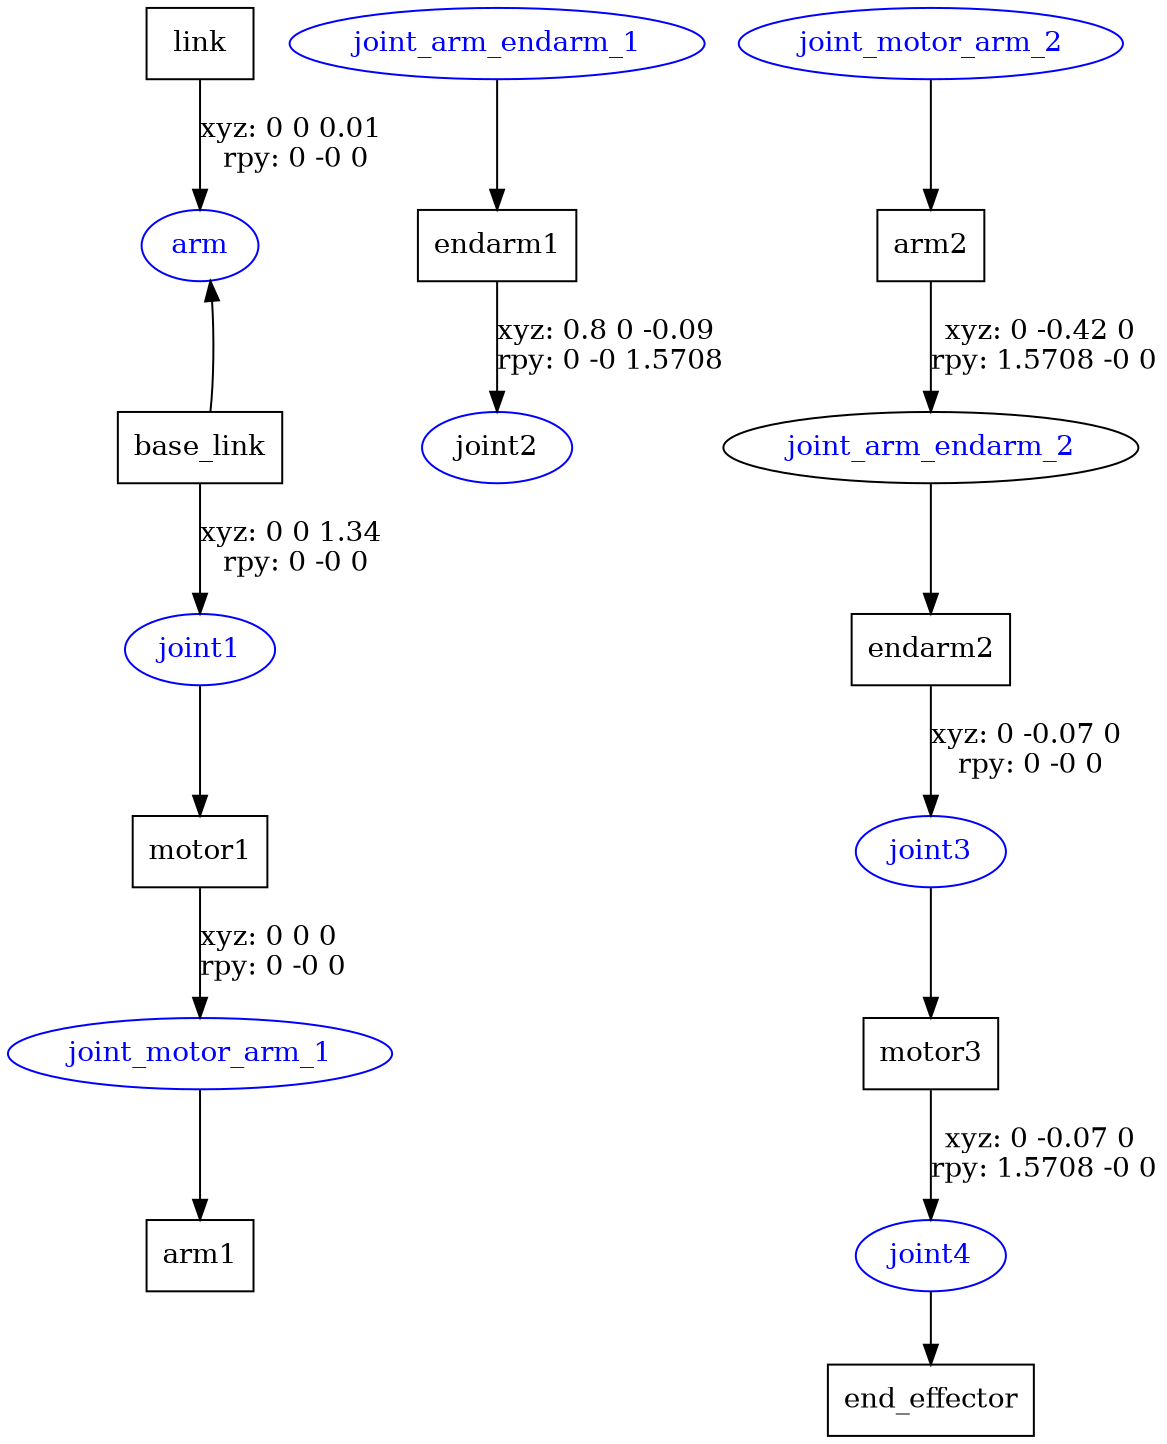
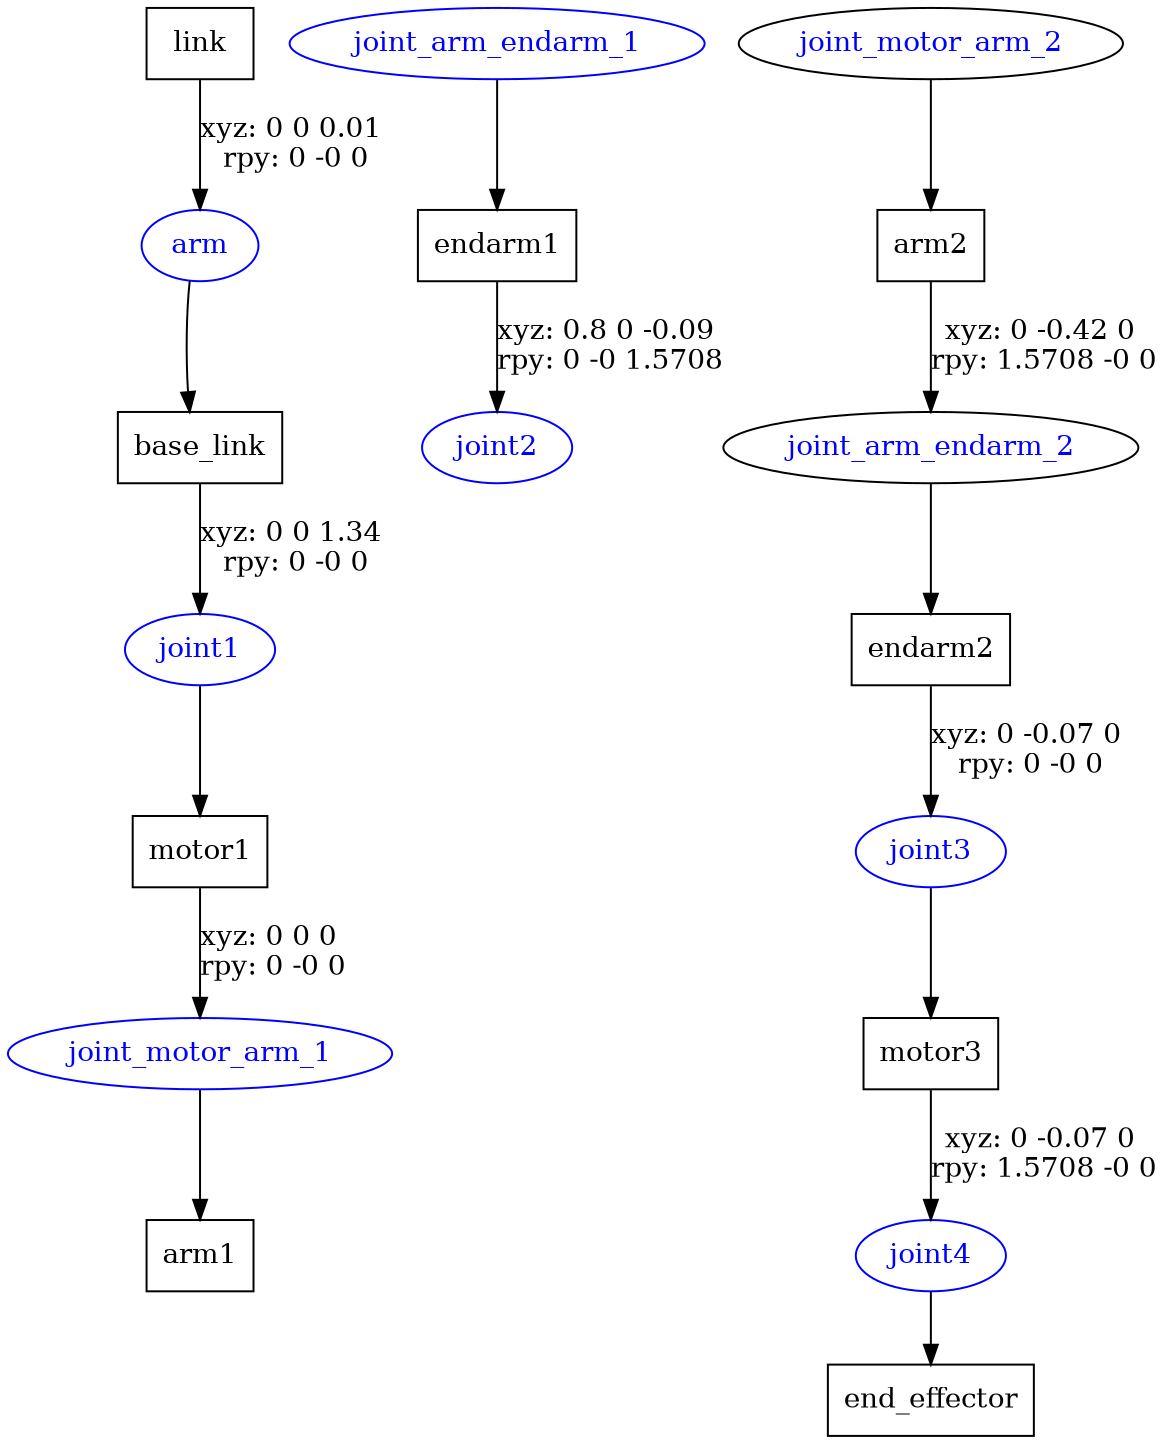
(931, 44) -> (931, 44)
(213, 357) -> (187, 336)
(497, 448) -> (497, 448)
